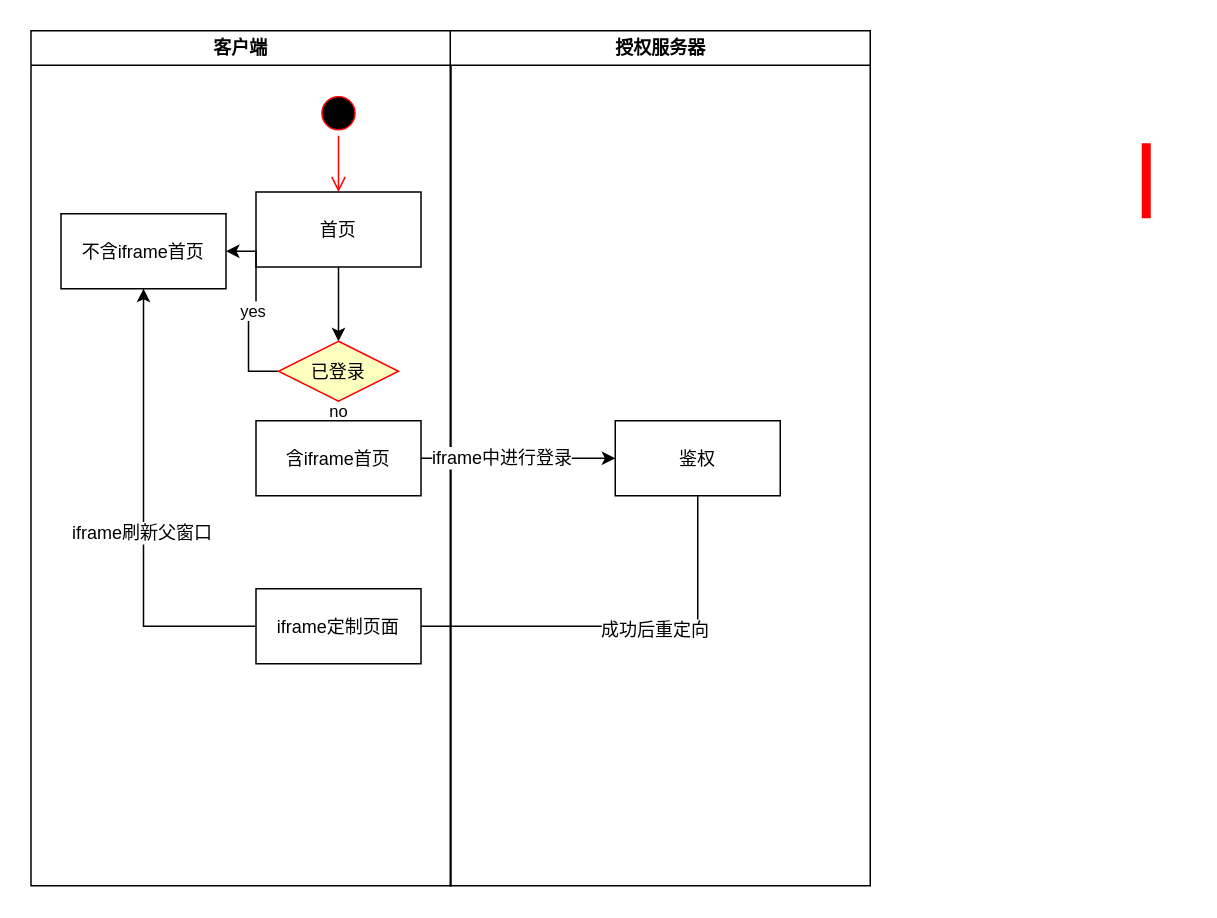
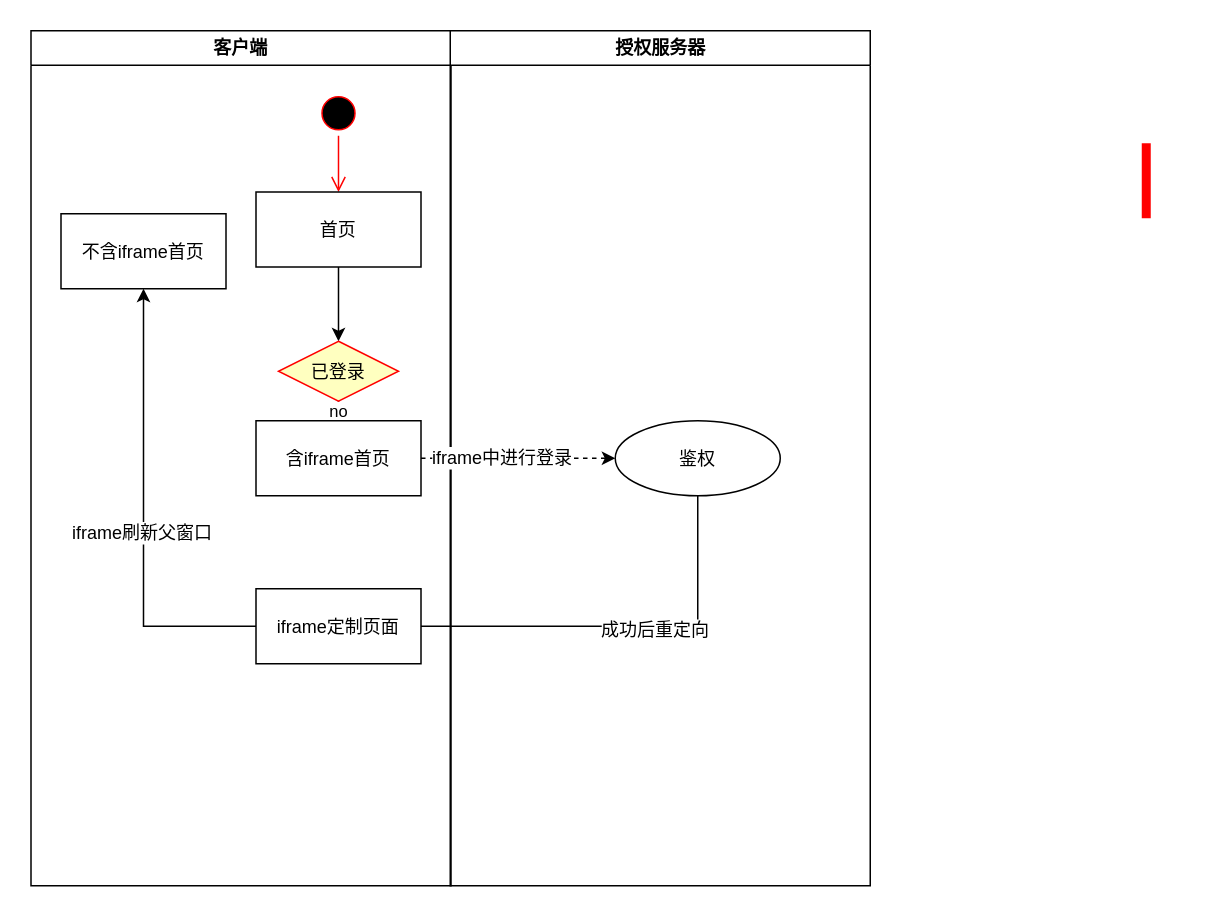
(248, 330) -> none
(586, 458) -> (586, 458)
(698, 458) -> (698, 458)
